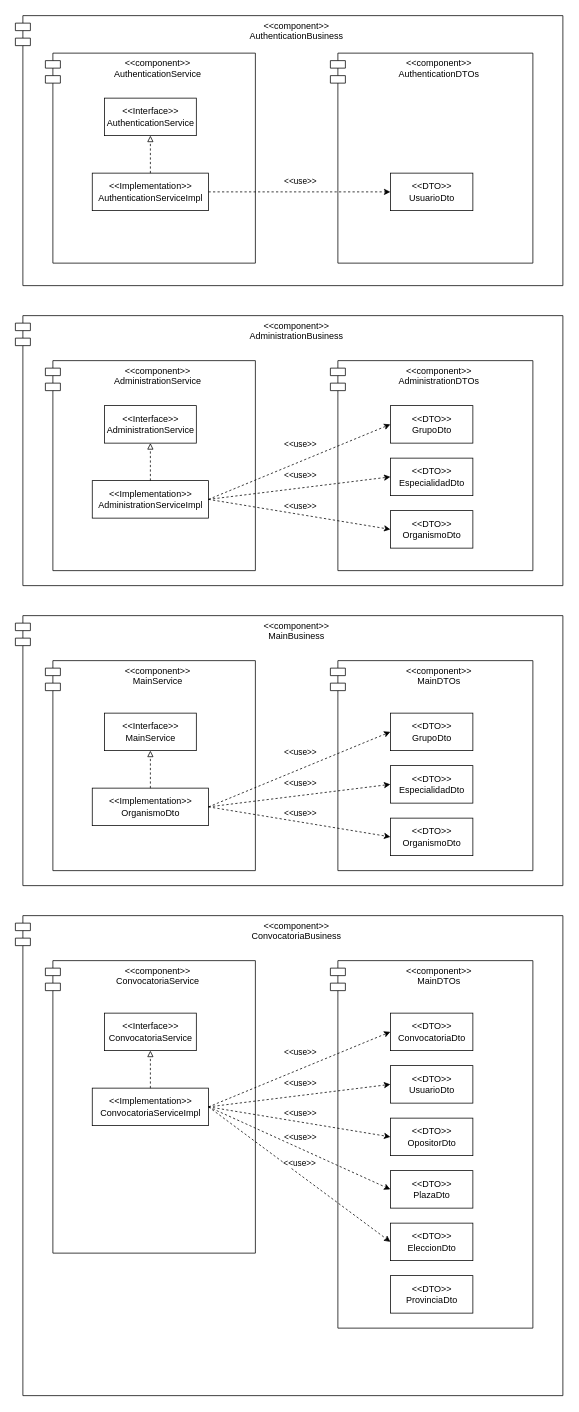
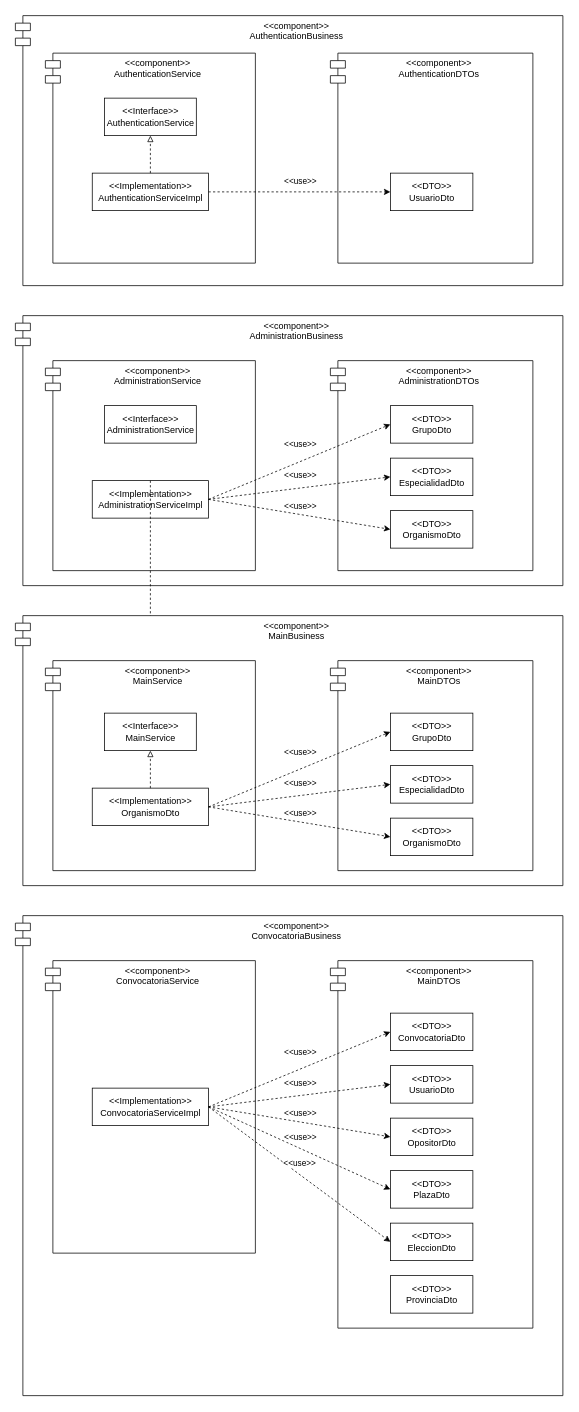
(150, 465) -> (150, 546)
(150, 1032) -> none
(150, 1073) -> none
